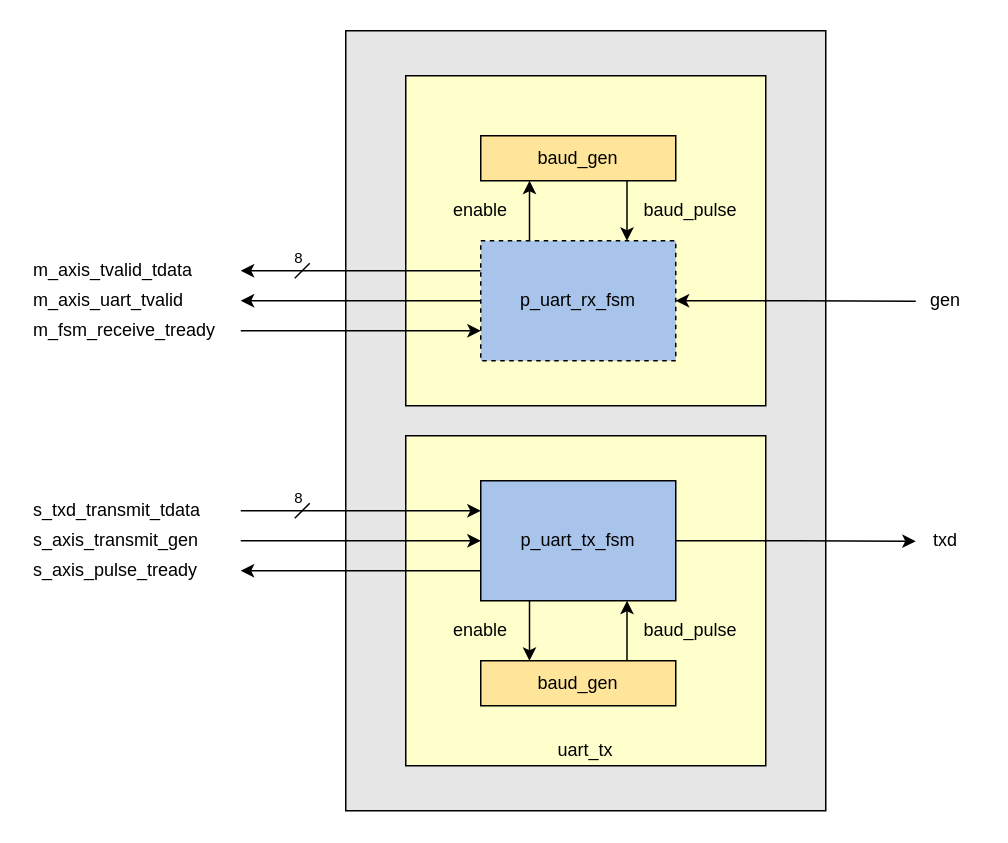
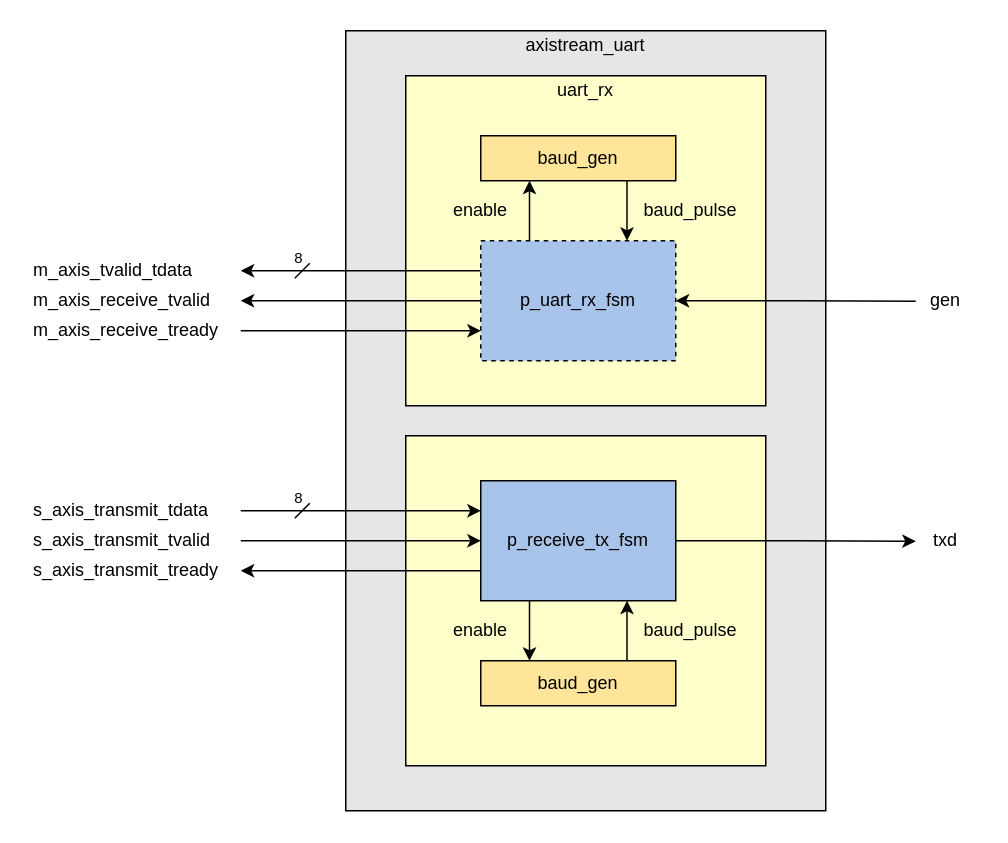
none -> (586, 46)
none -> (586, 91)
(117, 301) -> (130, 301)
(132, 331) -> (135, 331)
(132, 511) -> (135, 511)
(125, 541) -> (135, 541)
(578, 541) -> (578, 541)
(125, 571) -> (137, 571)
(586, 751) -> none
